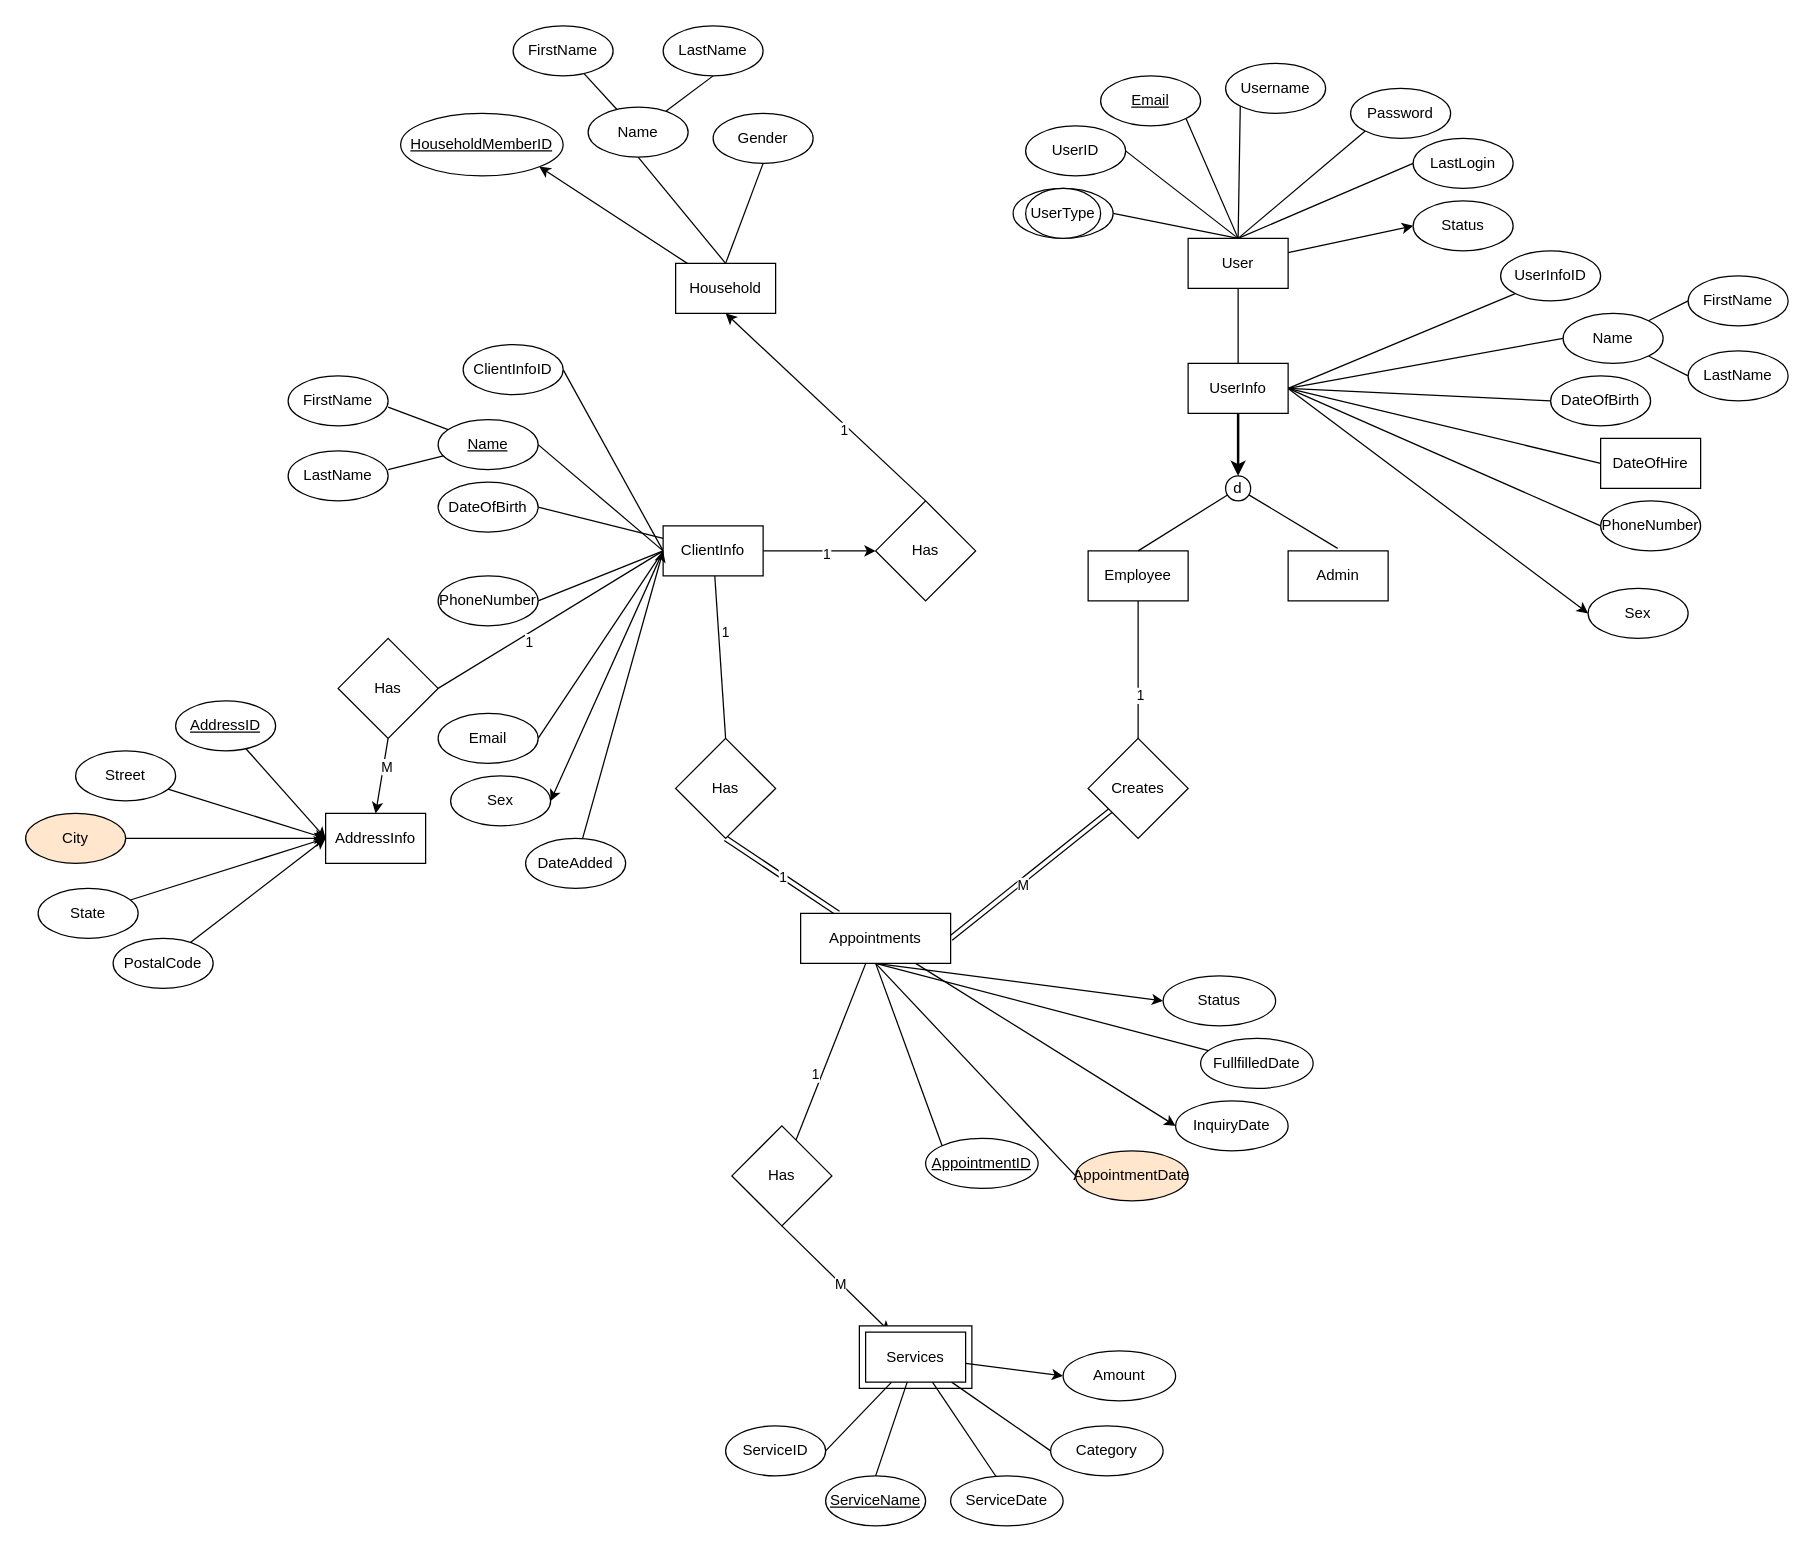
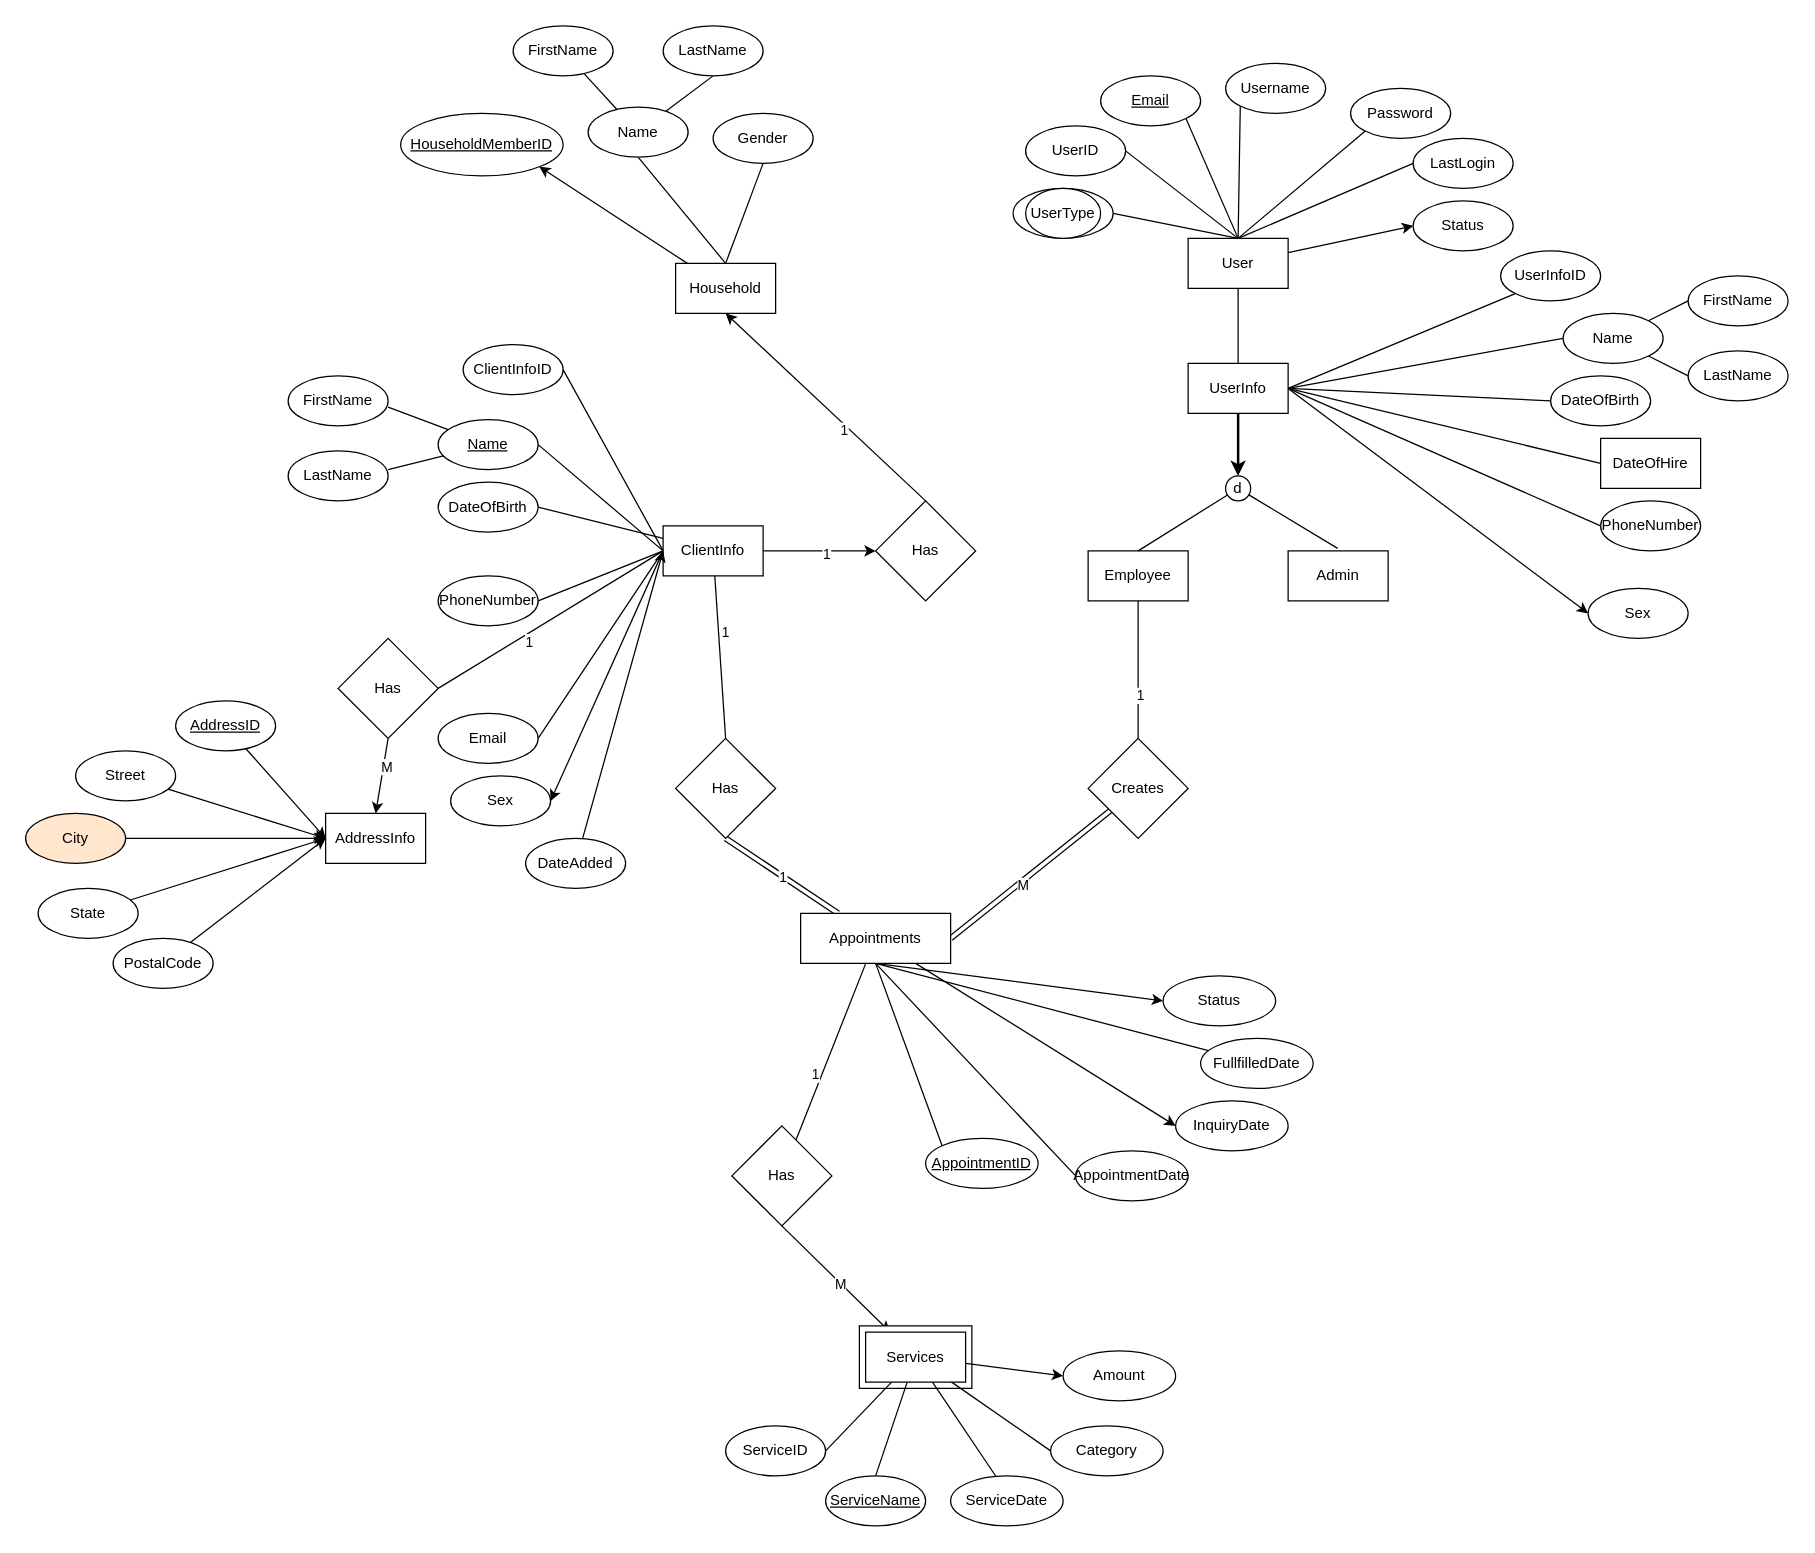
(1132, 1176) -> (1132, 1176)
